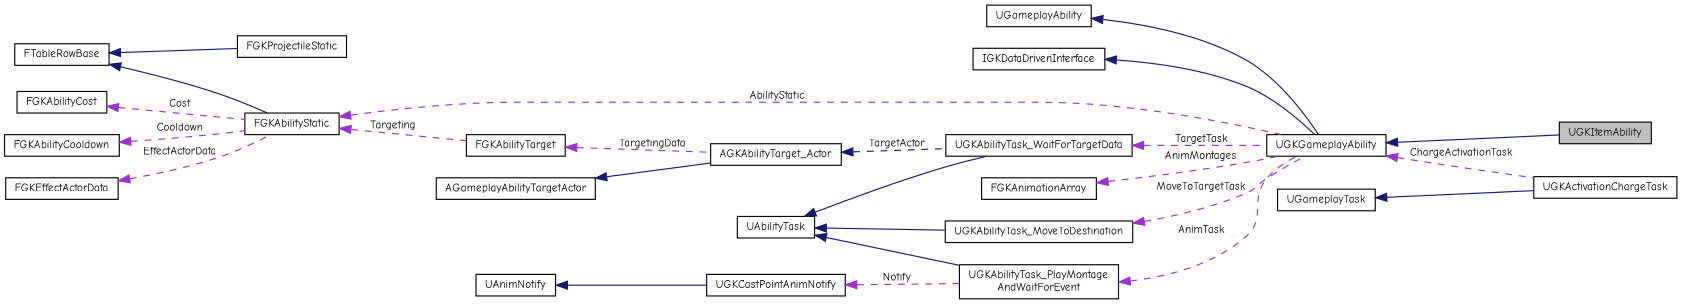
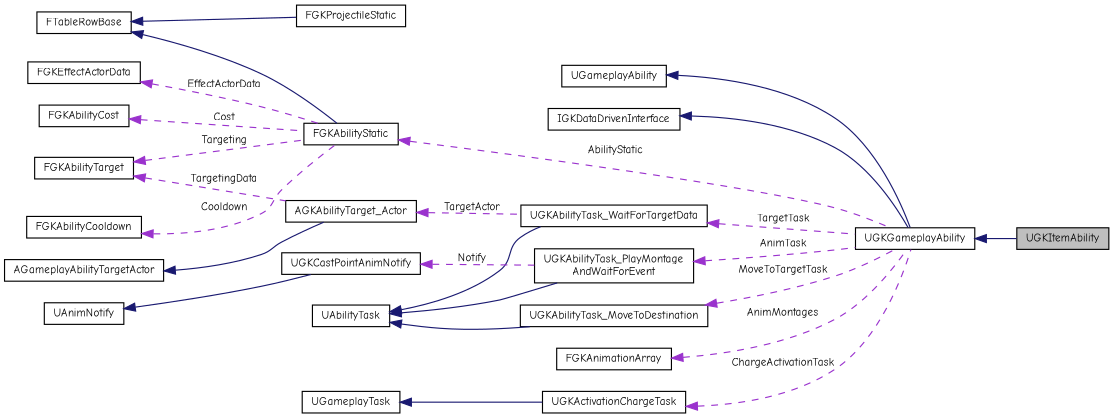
(409, 135) -> (225, 150)
(899, 150) -> (475, 213)
(1465, 168) -> (835, 369)
